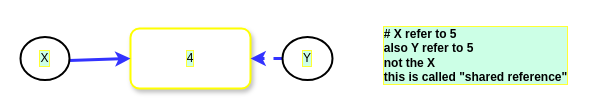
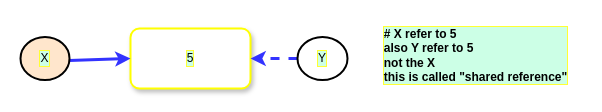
(45, 59) -> (45, 59)
(191, 59) -> (191, 59)
(308, 59) -> (323, 59)
